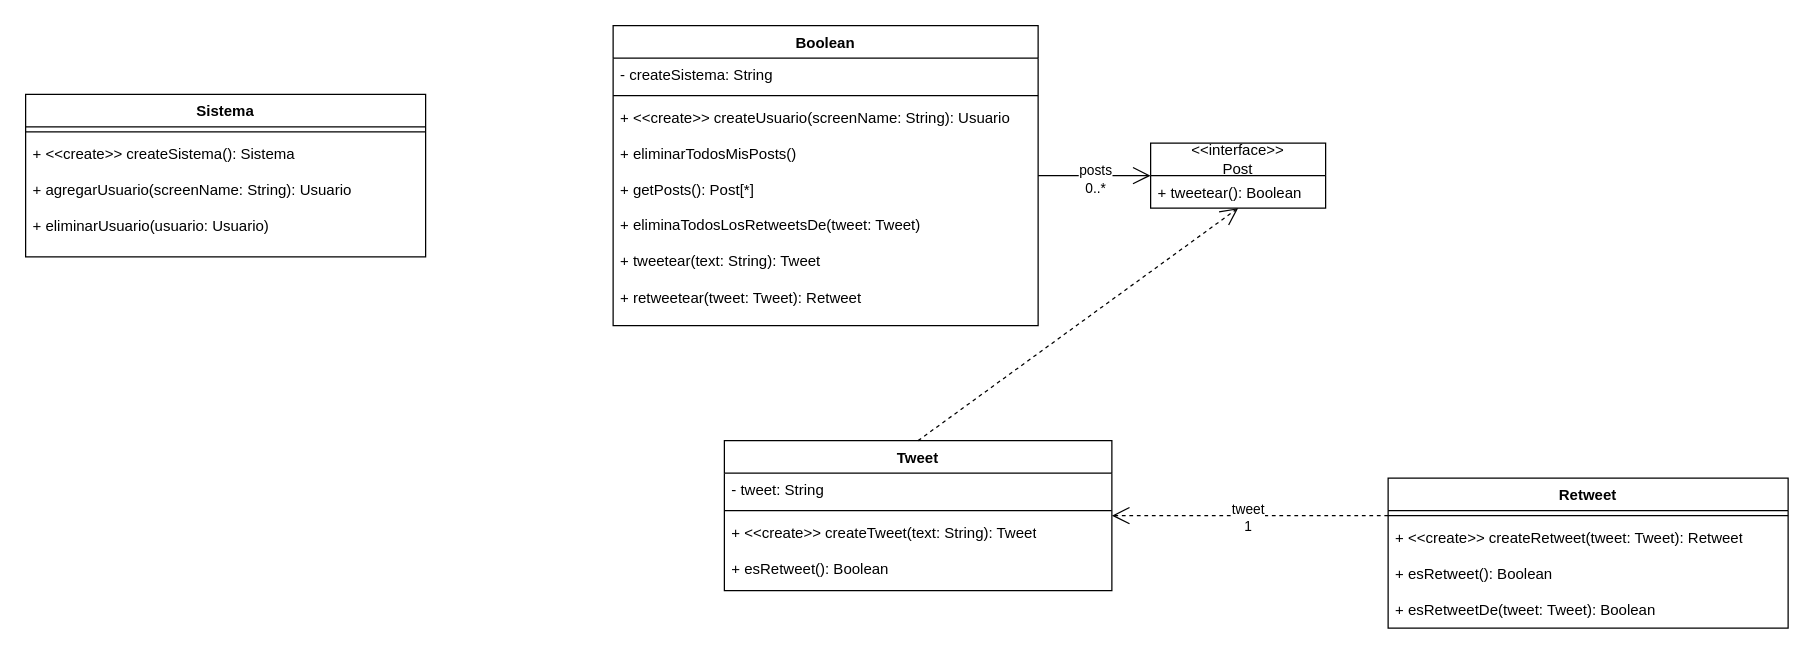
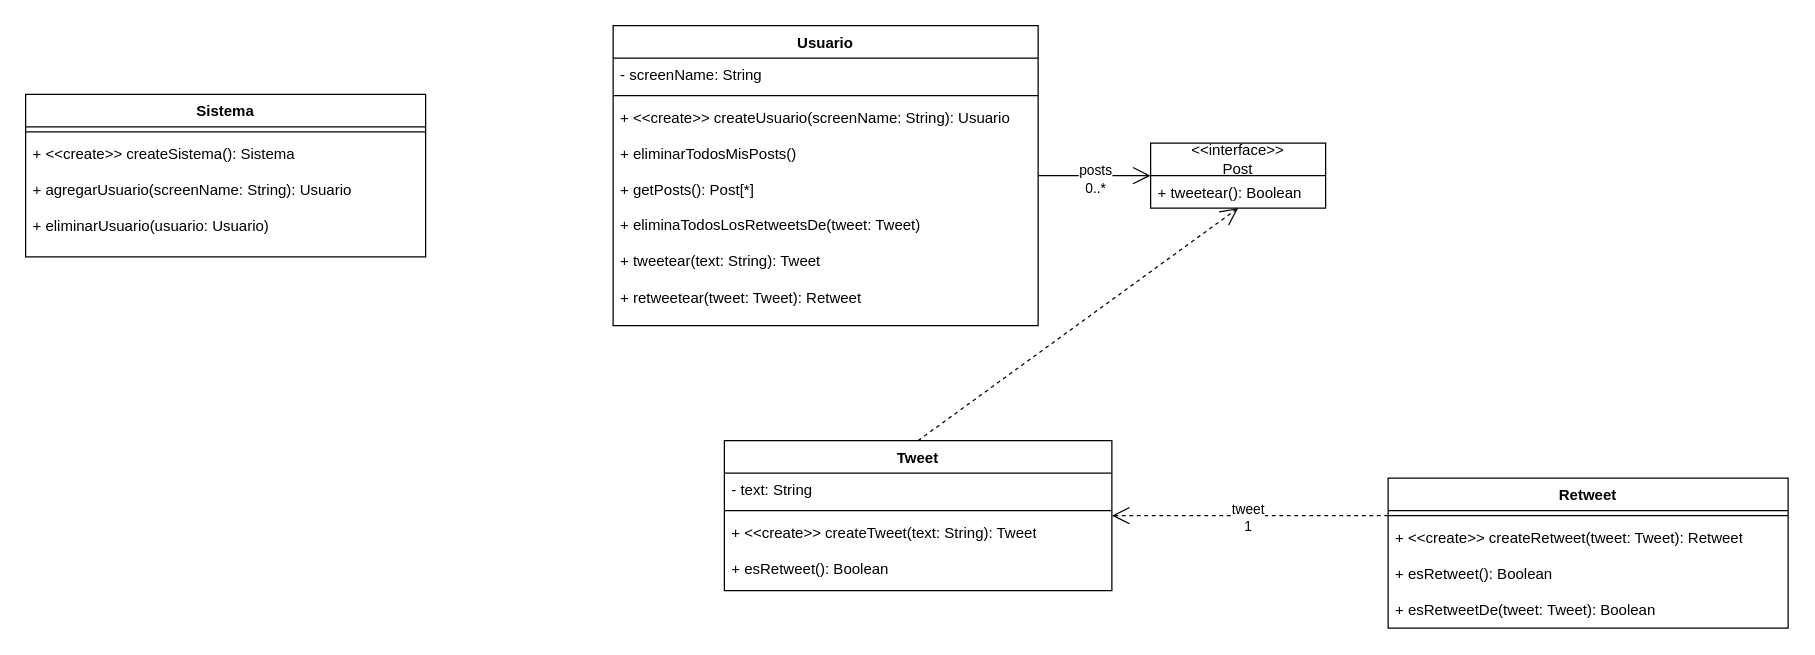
(826, 43) -> (826, 43)
(707, 76) -> (697, 76)
(787, 491) -> (783, 491)
